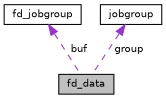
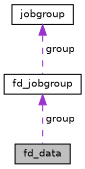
(78, 49) -> (59, 119)
(106, 54) -> (43, 55)
